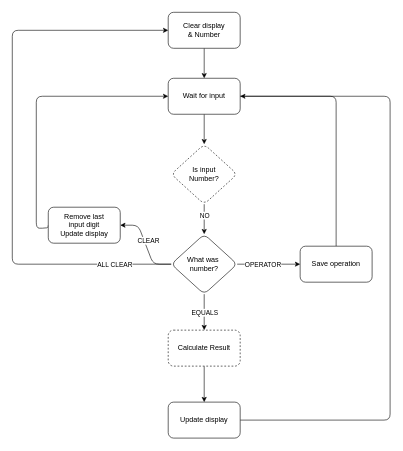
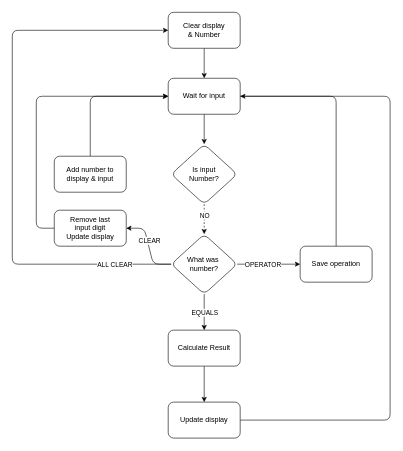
none -> (90, 127)
none -> (90, 174)
(204, 174) -> (204, 174)
(204, 218) -> (204, 218)
(84, 225) -> (90, 228)
(204, 348) -> (204, 348)
